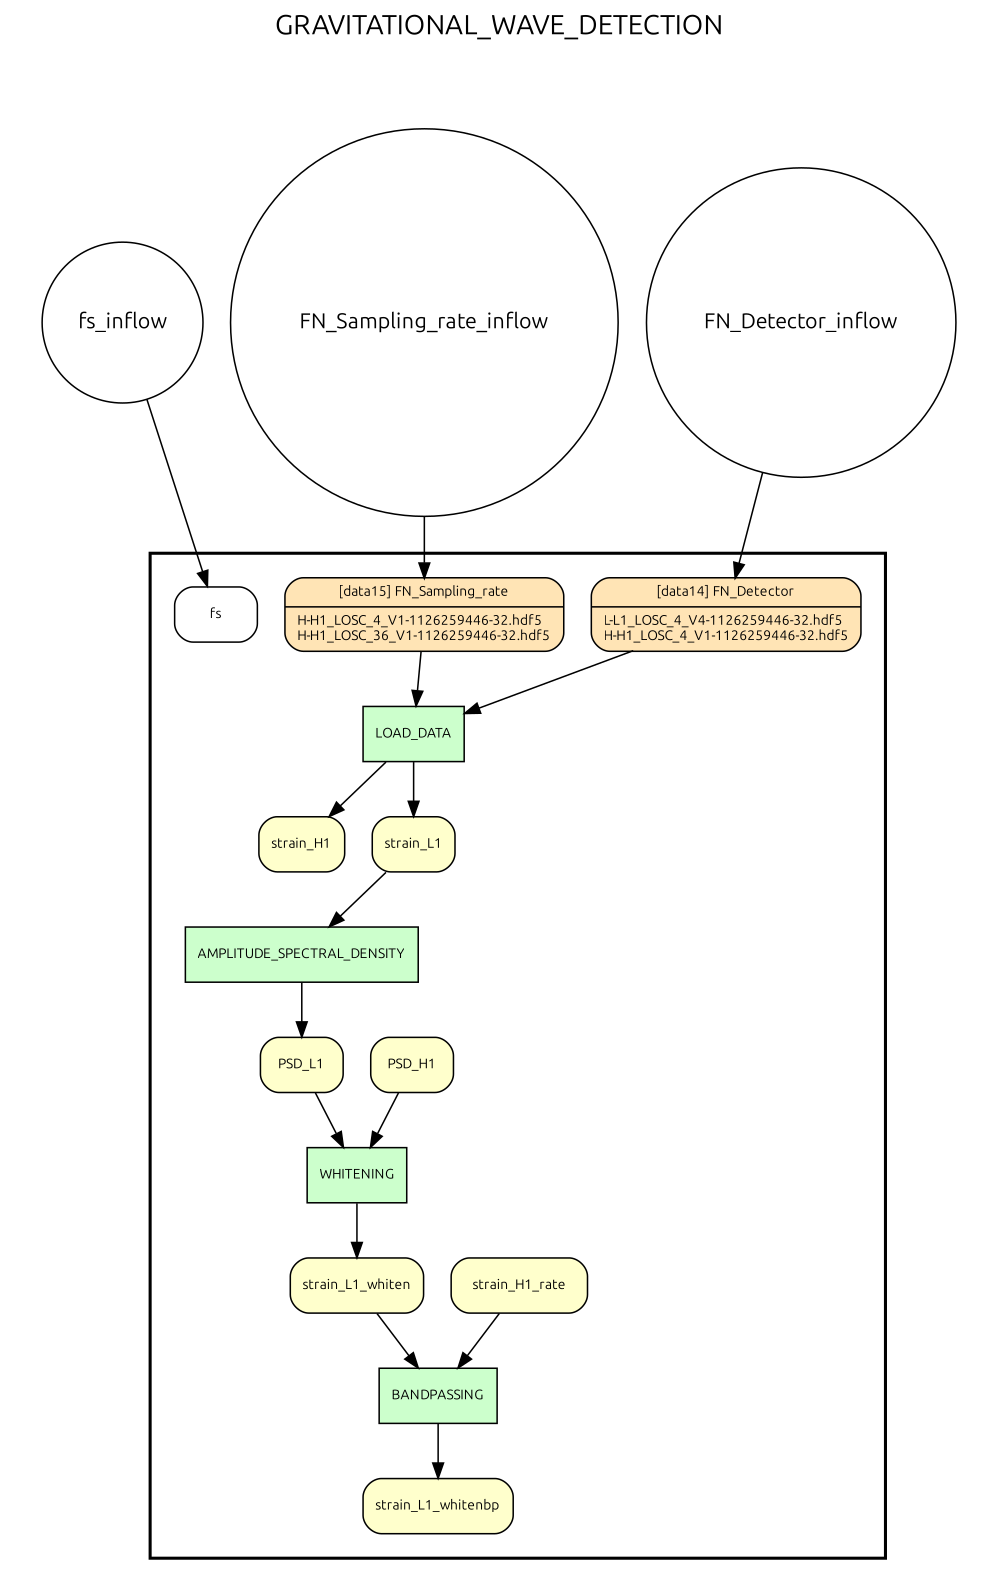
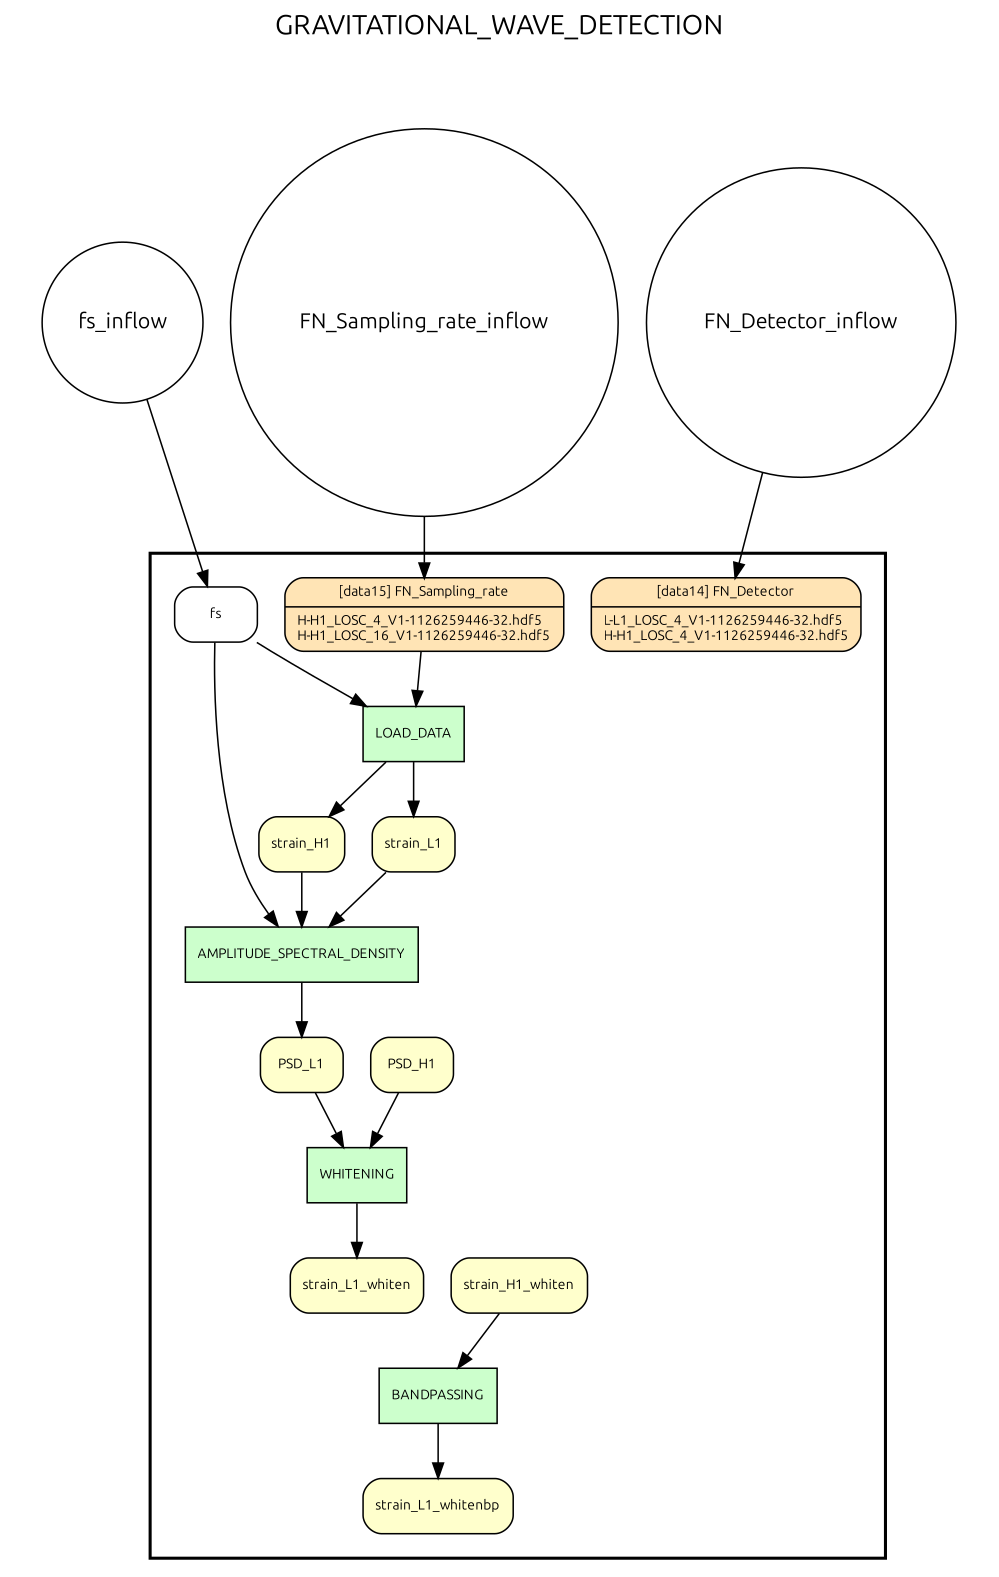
(724, 621) -> (724, 621)
(424, 636) -> (424, 636)
(556, 679) -> (305, 671)
none -> (223, 783)
none -> (302, 892)
(519, 1285) -> (519, 1285)
(393, 1335) -> none
